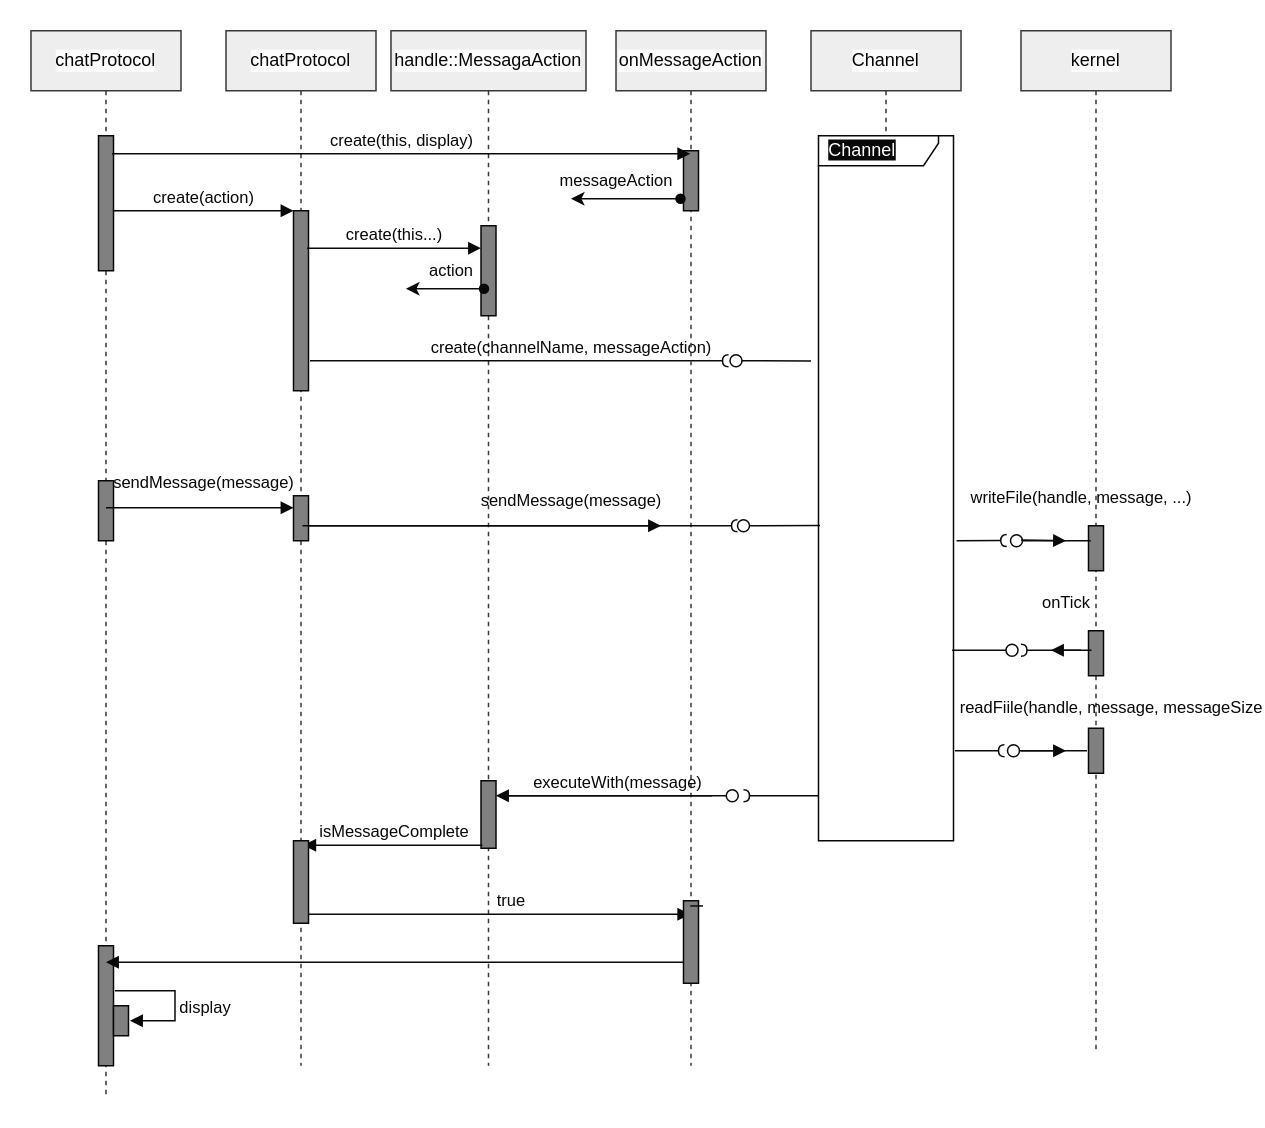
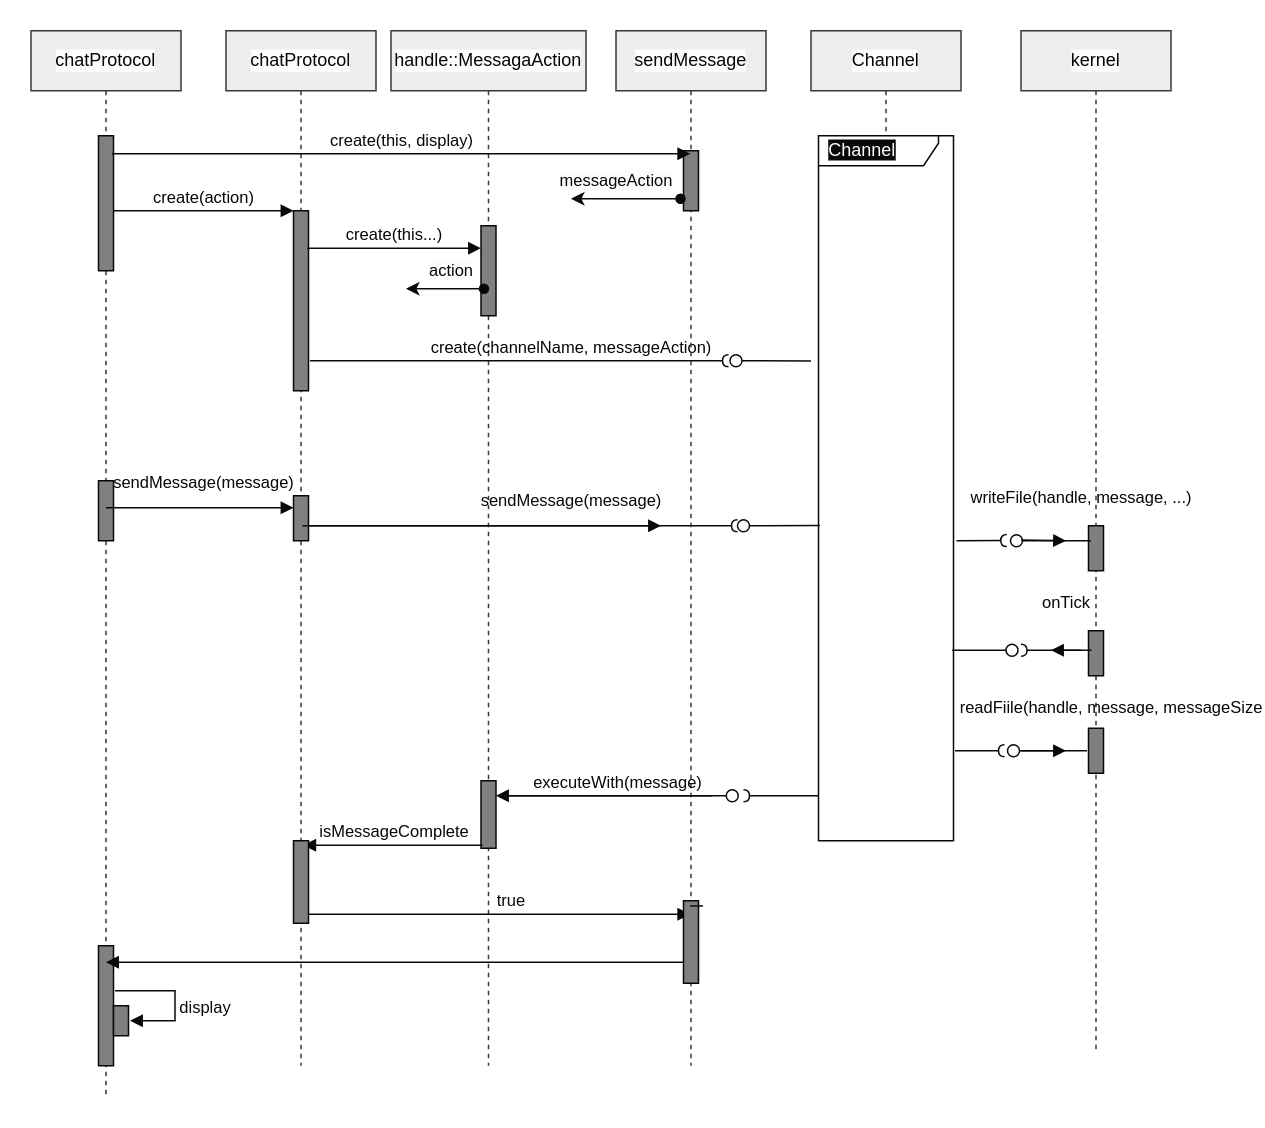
(691, 61) -> (691, 61)
